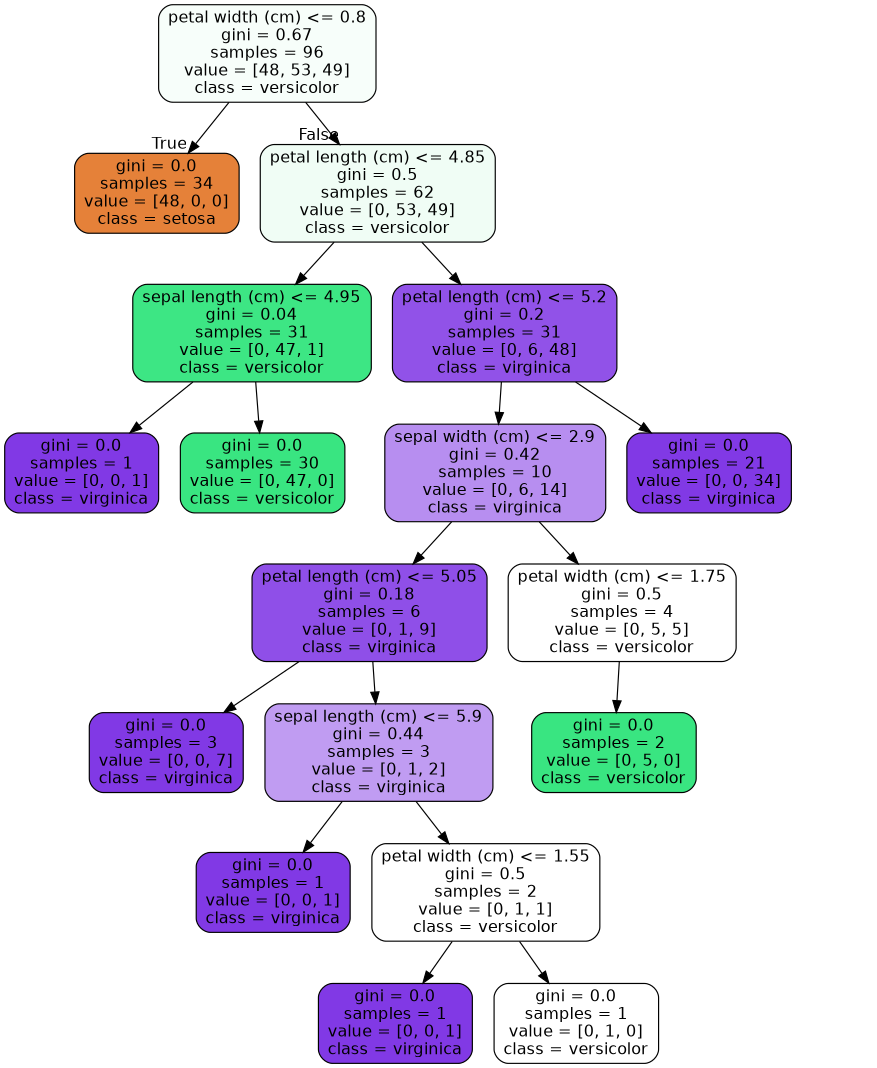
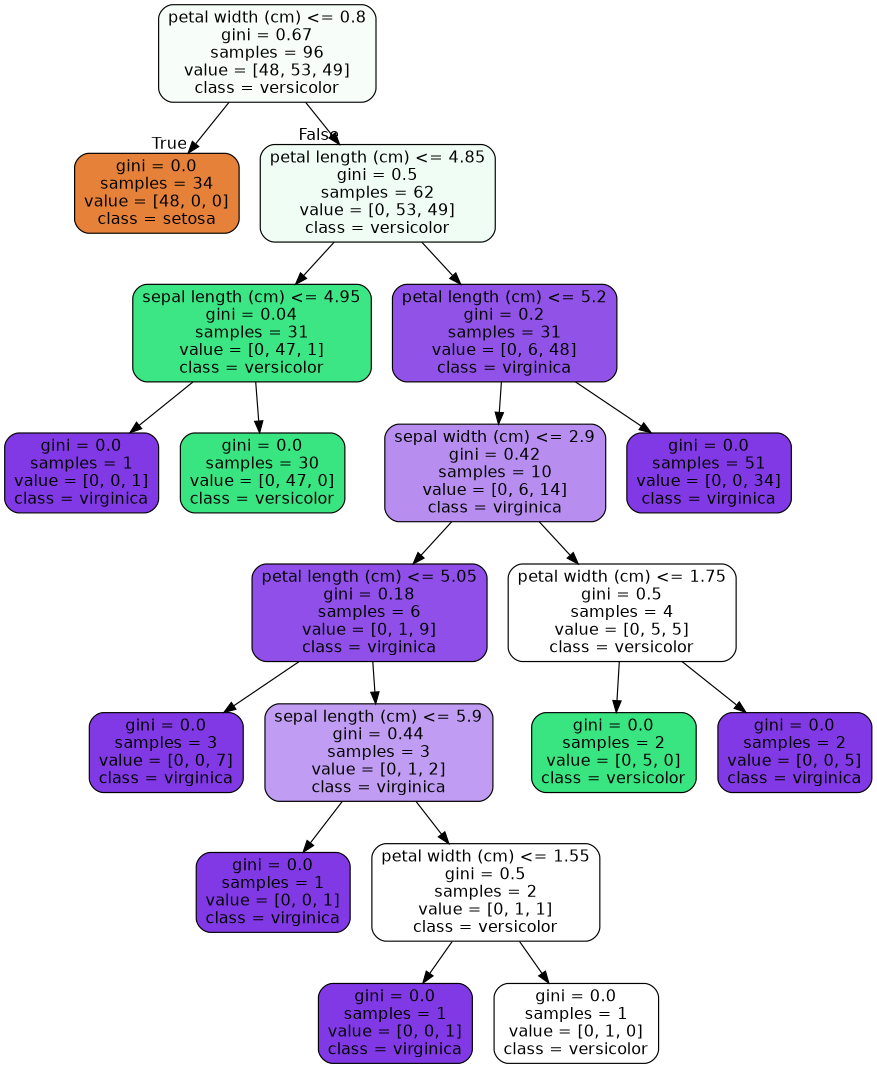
(709, 473) -> (709, 473)
none -> (795, 753)
